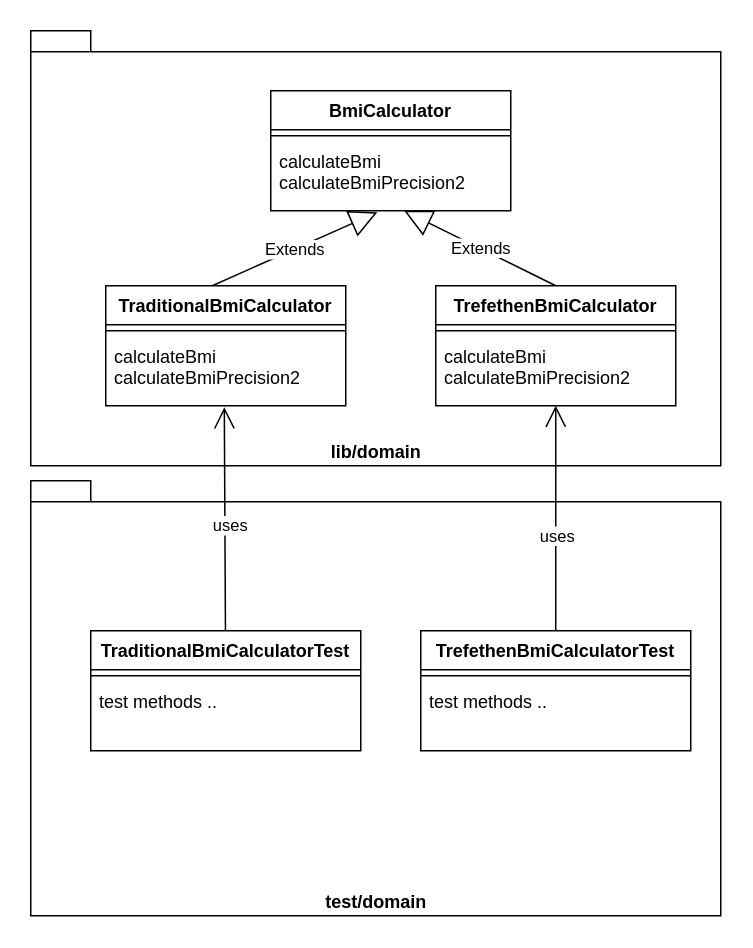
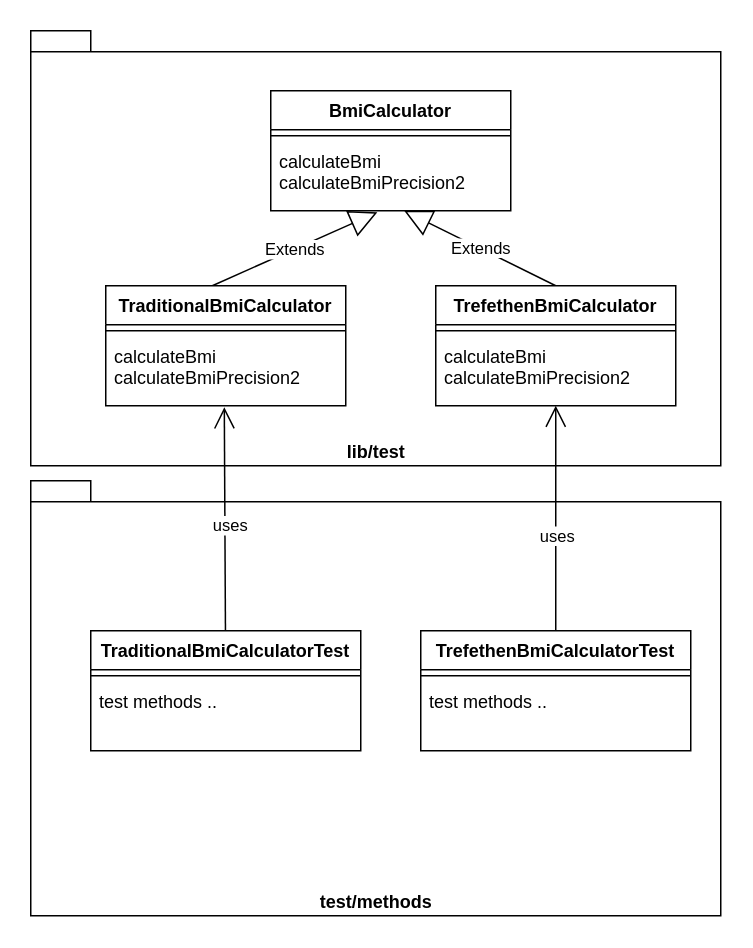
(377, 450) -> (377, 450)
(377, 900) -> (377, 900)
